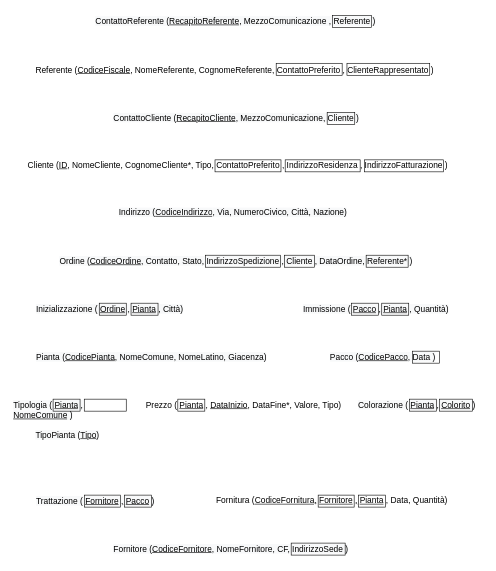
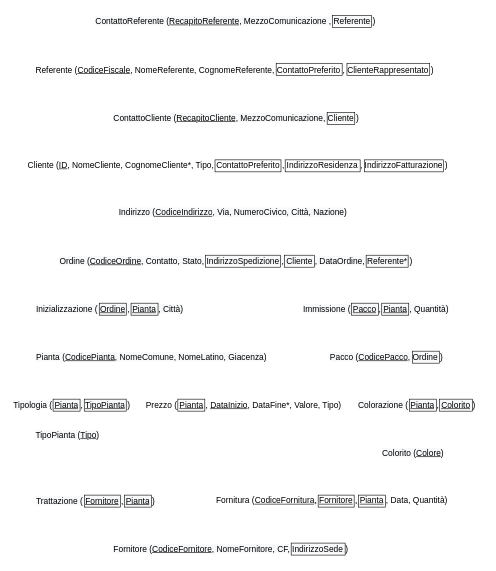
(378, 357) -> (381, 357)
(73, 405) -> (71, 405)
none -> (420, 453)
(97, 501) -> (98, 501)
